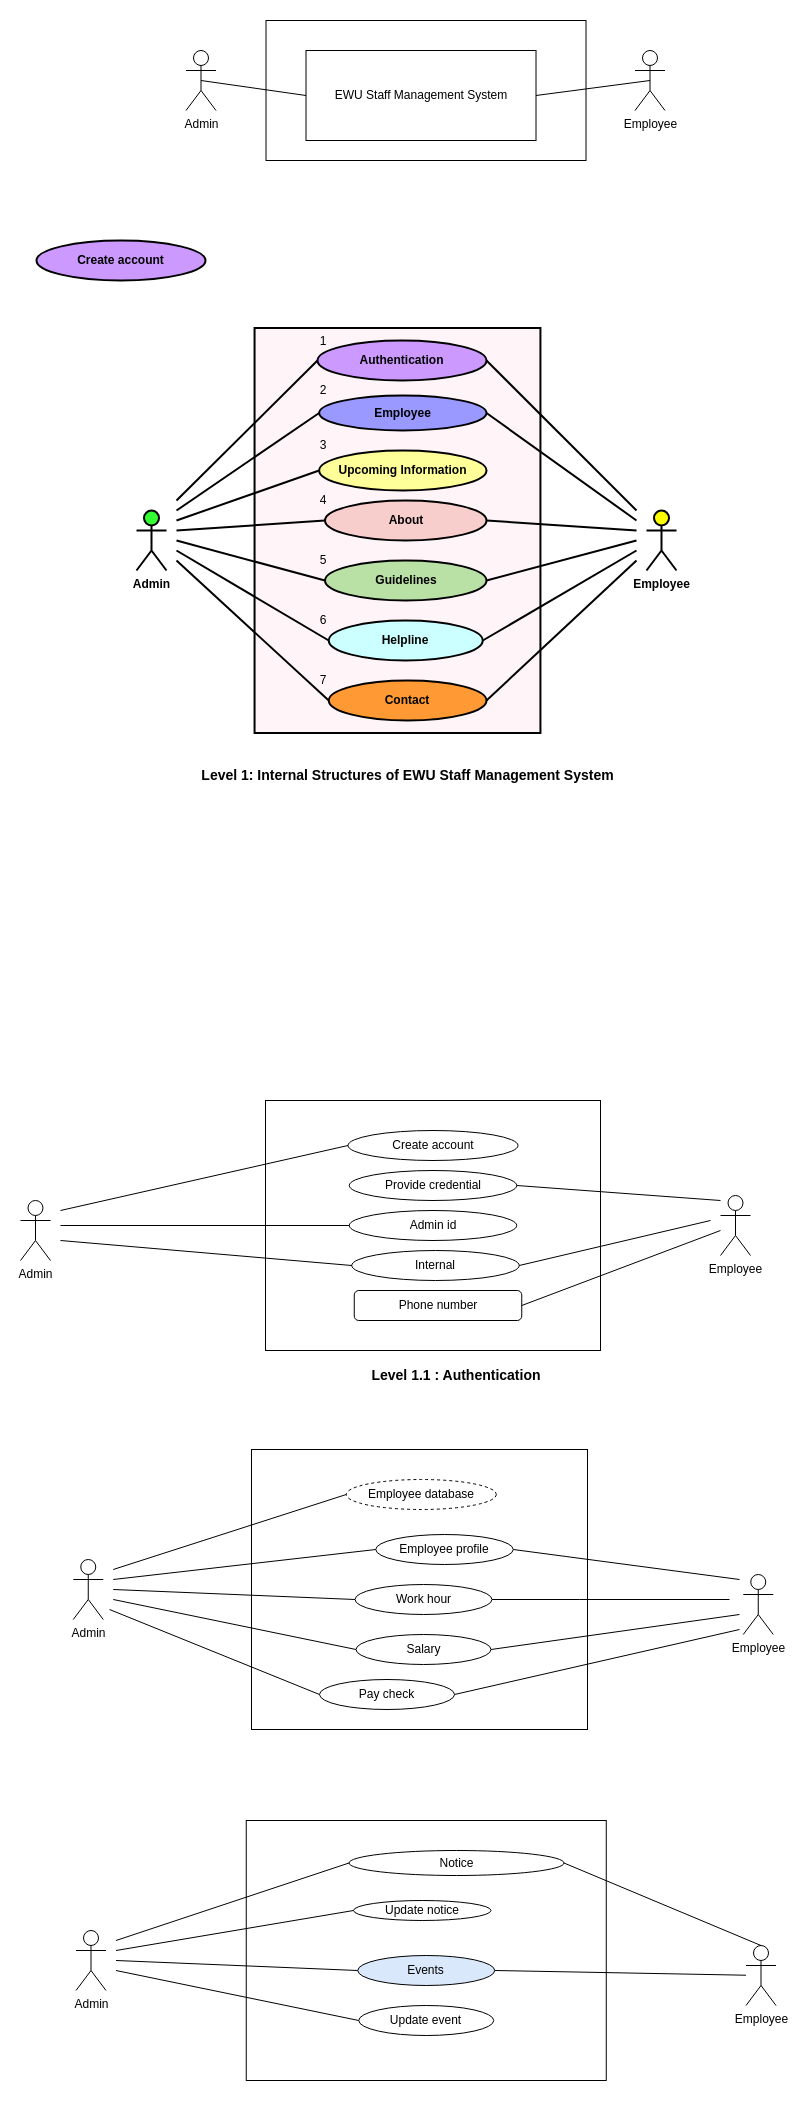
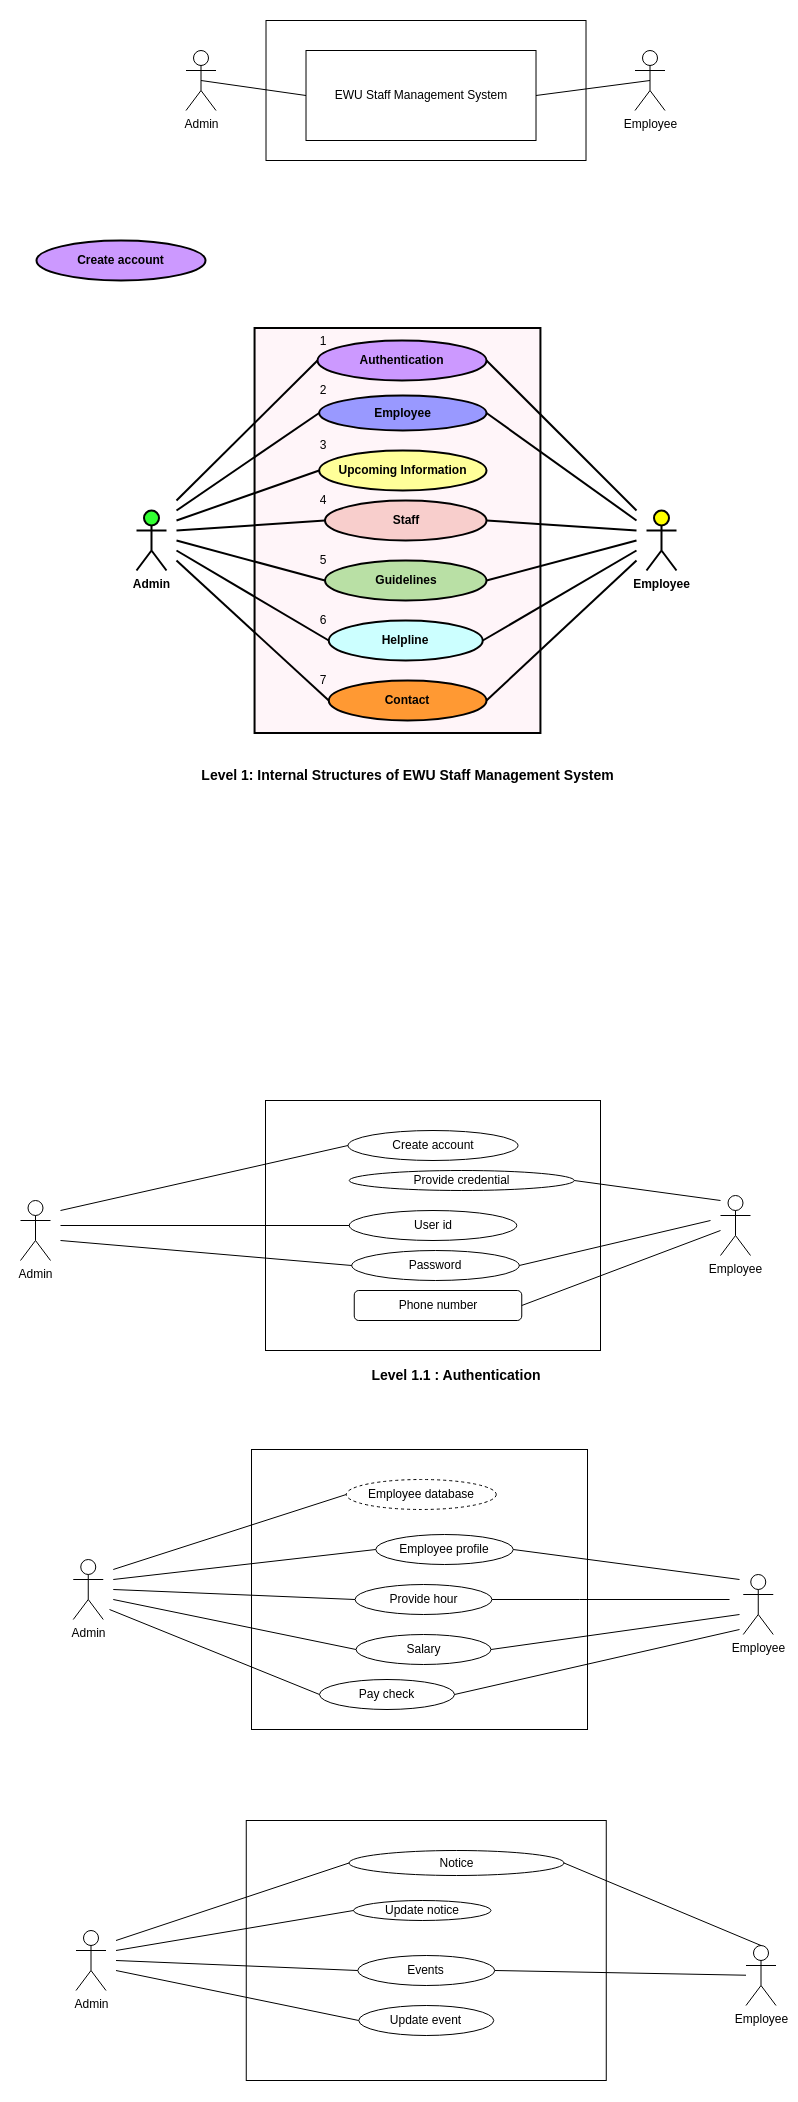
(407, 521) -> (407, 521)
(433, 1186) -> (462, 1181)
(434, 1226) -> (434, 1226)
(436, 1266) -> (436, 1266)
(424, 1600) -> (424, 1600)
(426, 1971) -> (426, 1971)
